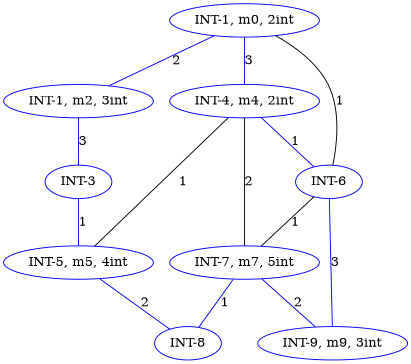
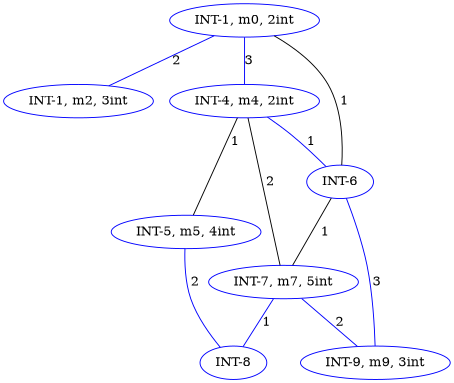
(78, 182) -> none
